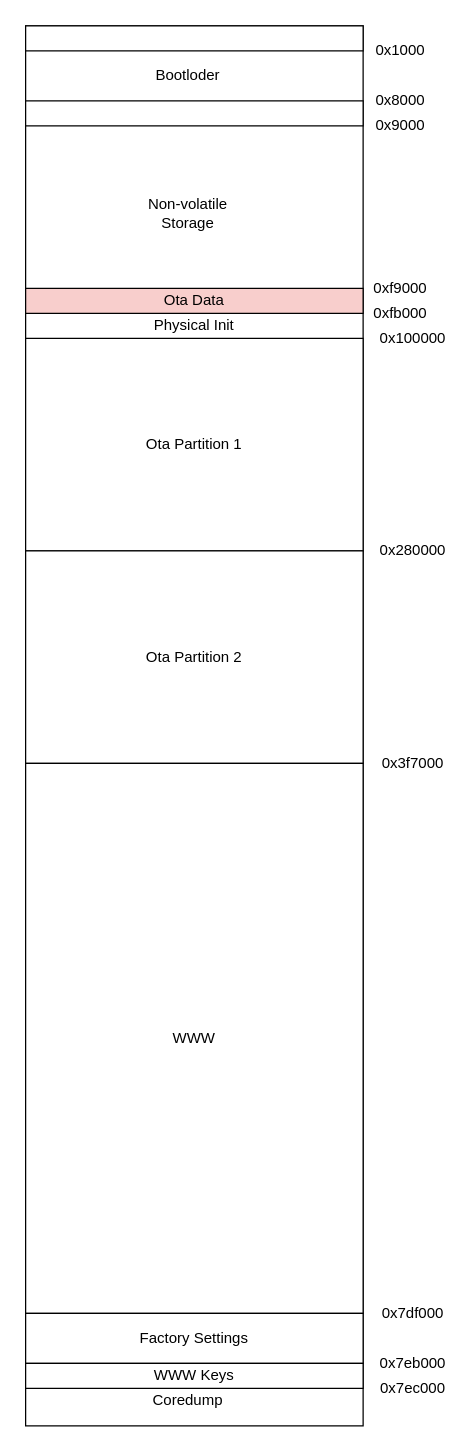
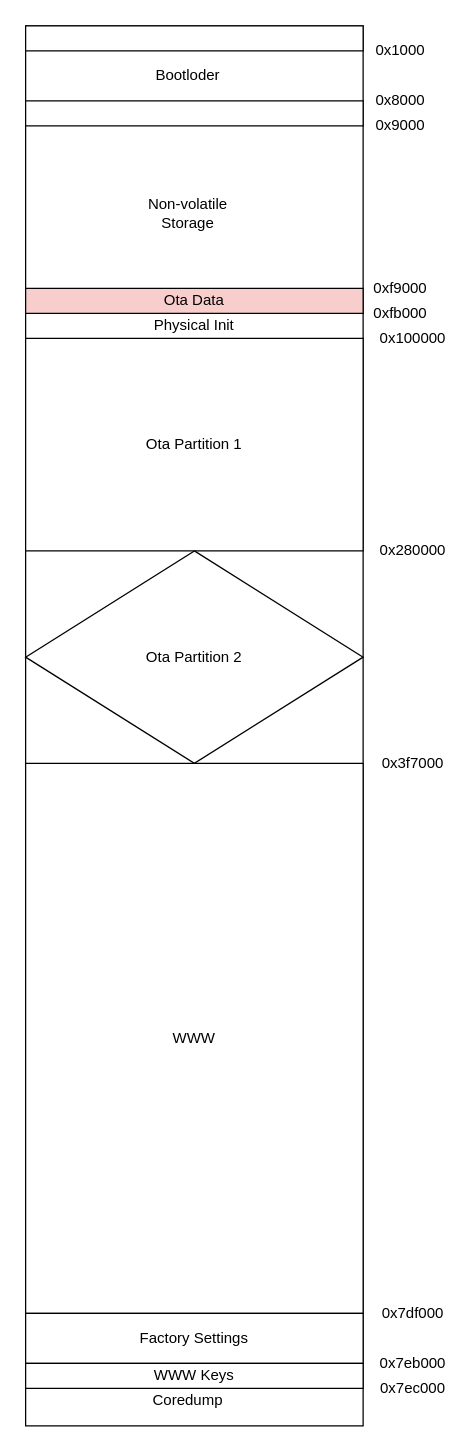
(194, 657) -> (194, 657)
